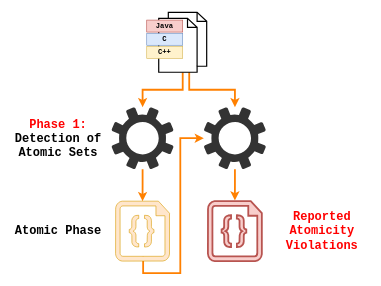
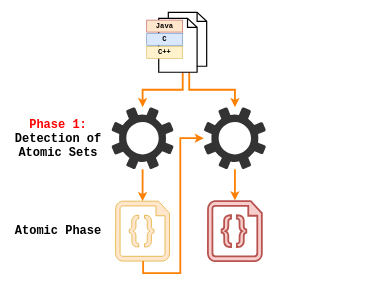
(165, 26) -> (165, 26)
(322, 231) -> none
